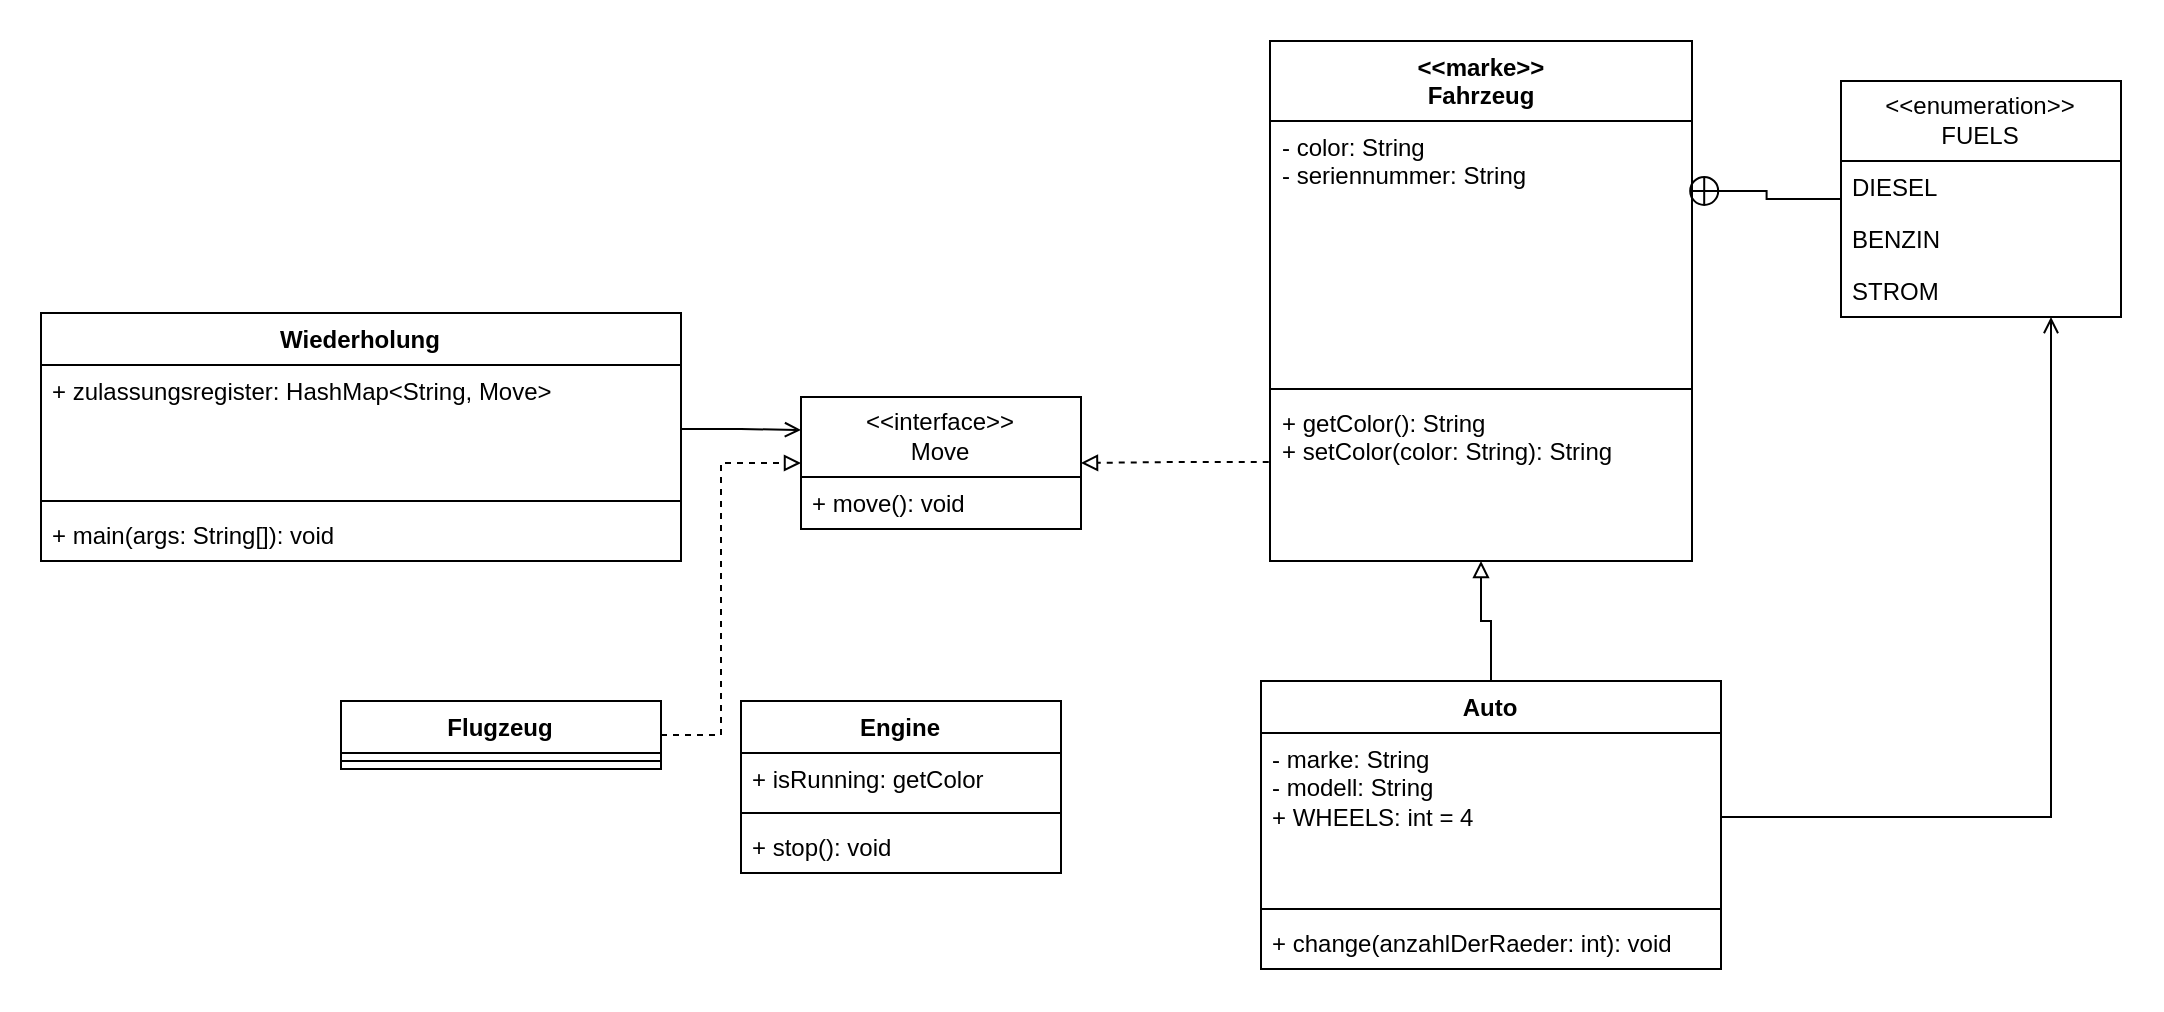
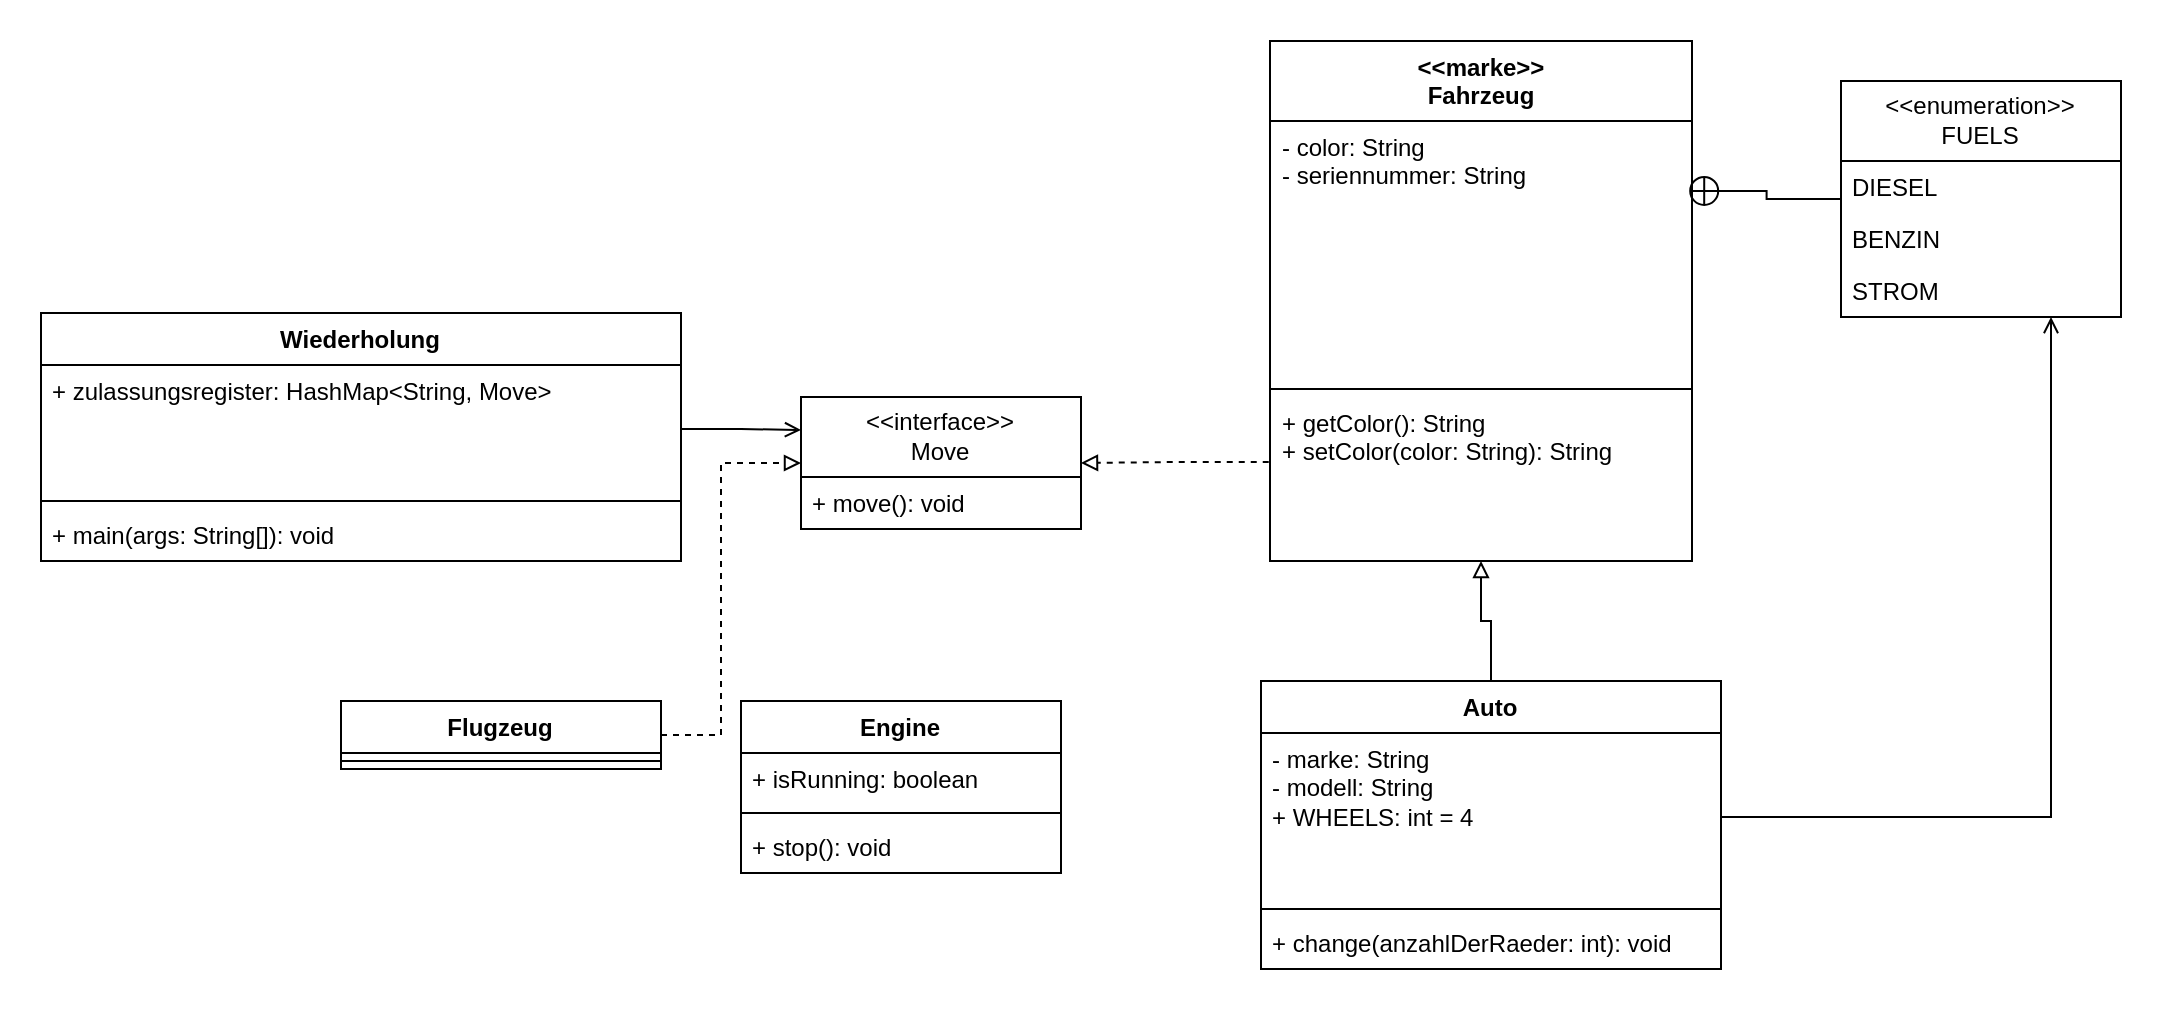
(875, 781) -> (869, 781)
